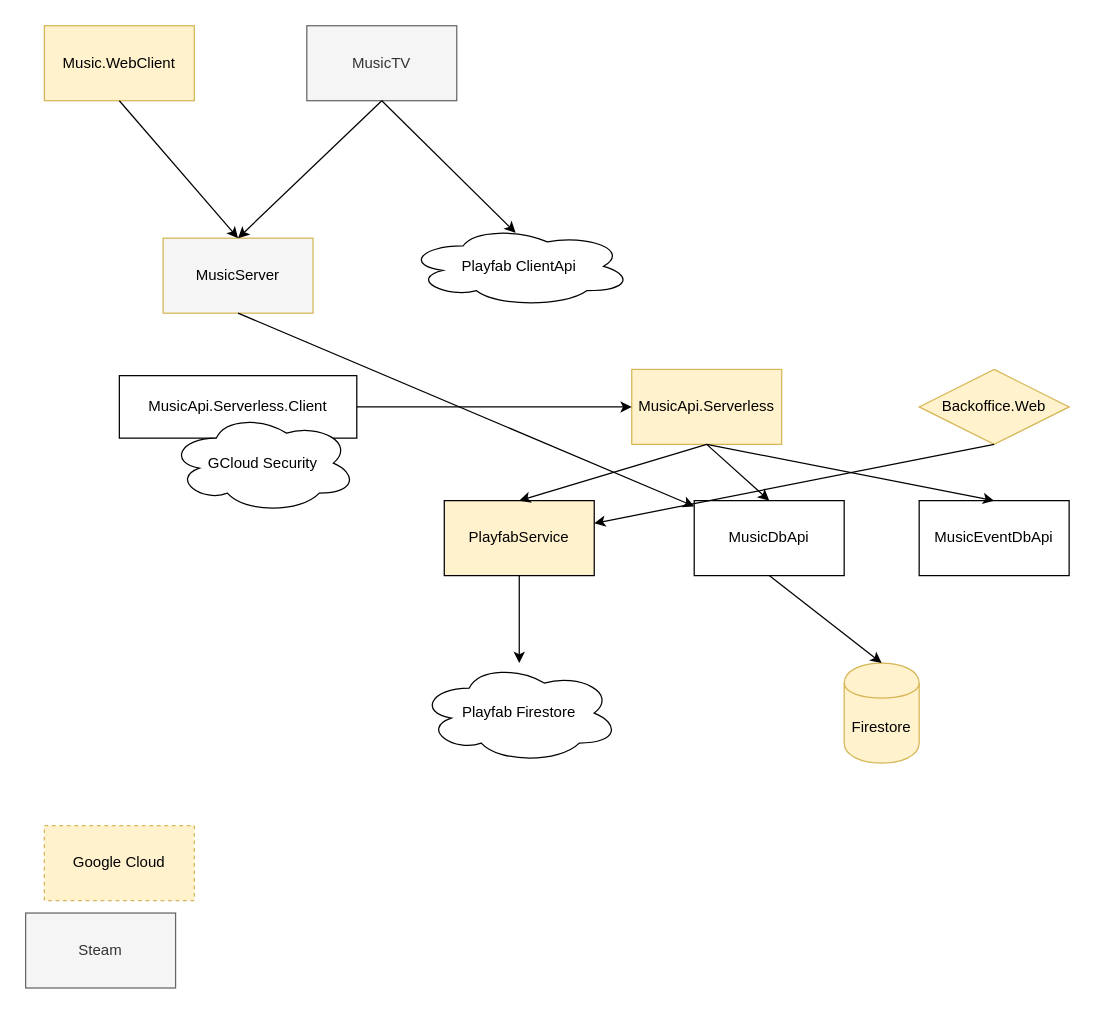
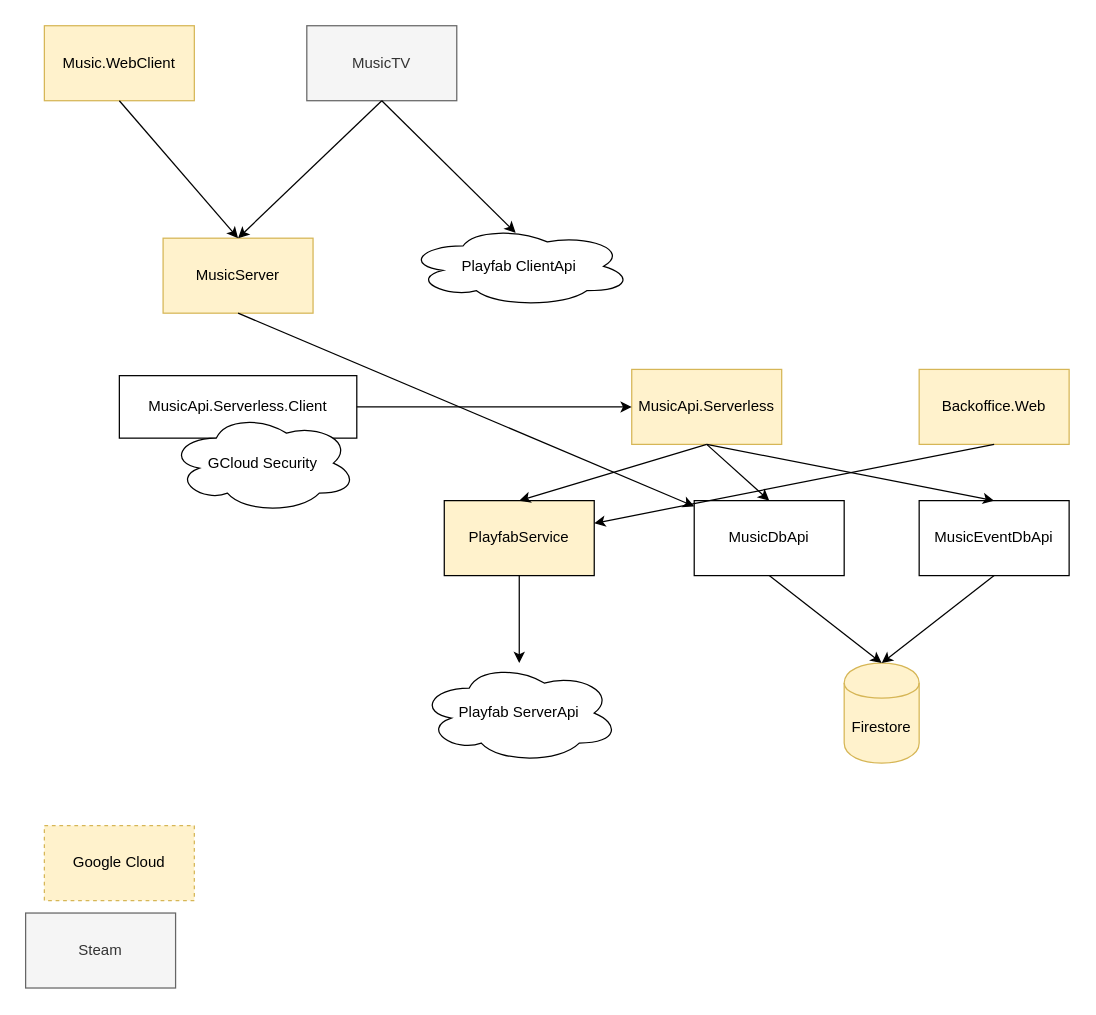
(238, 276) -> (238, 276)
(994, 407) -> (994, 407)
none -> (941, 617)
(519, 713) -> (519, 713)
